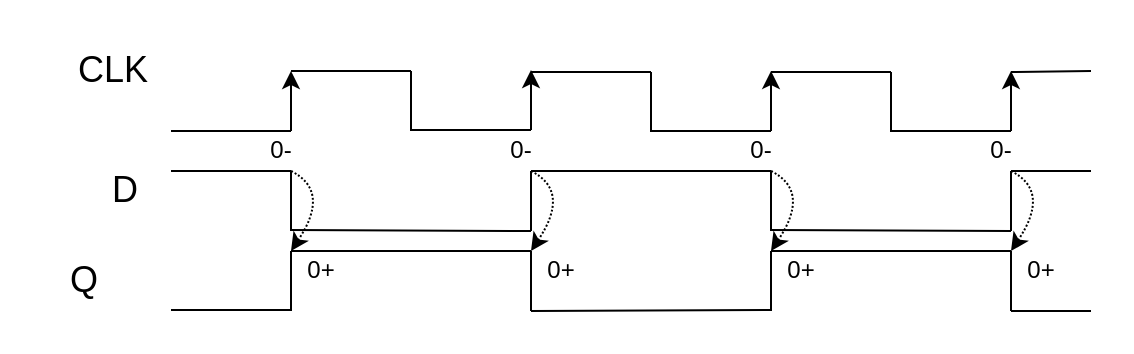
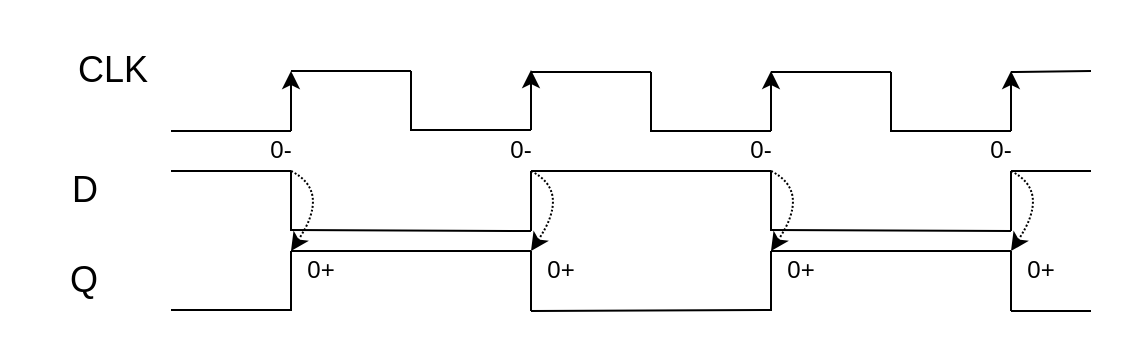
(111, 191) -> (71, 191)
